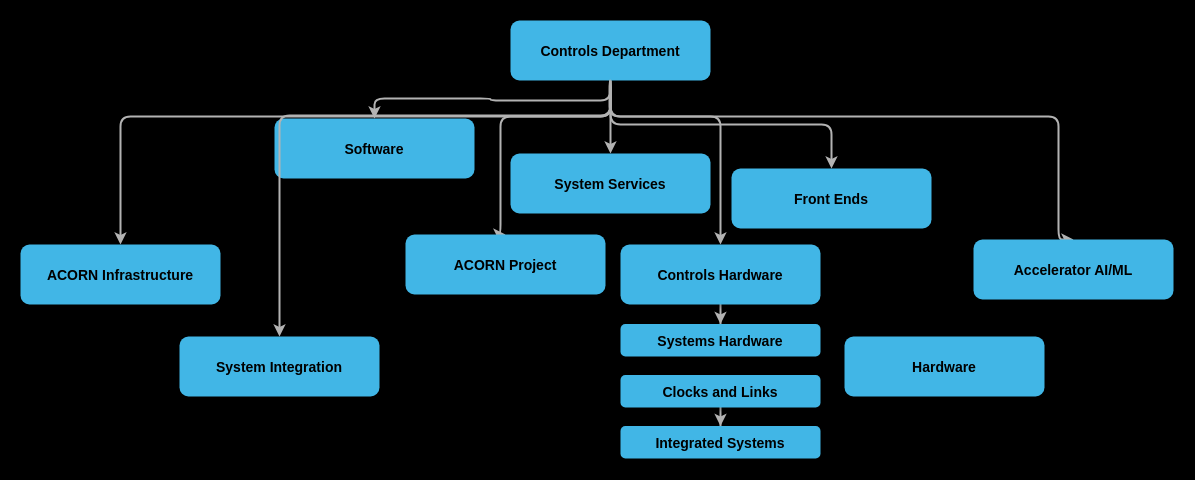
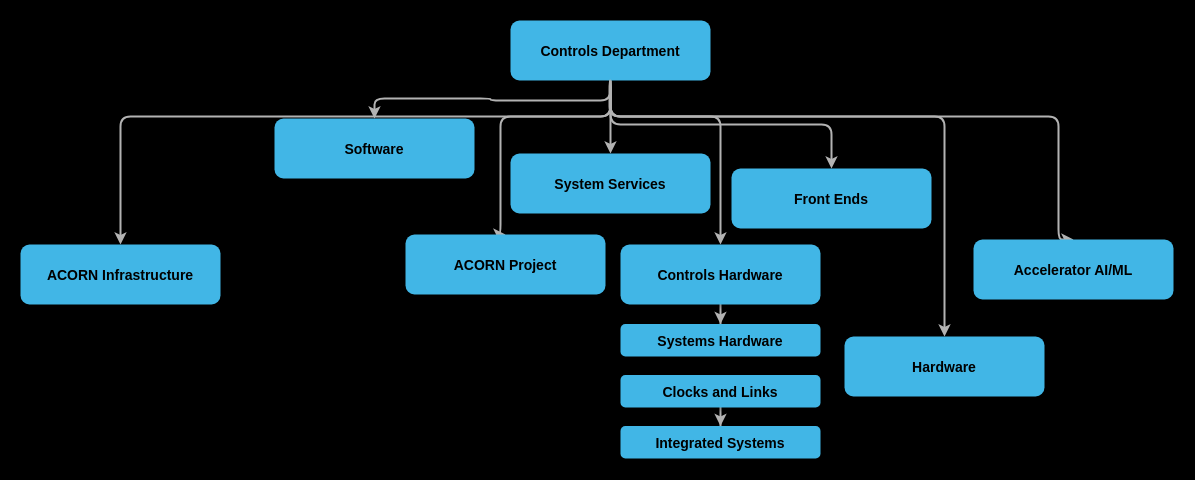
(280, 224) -> none
none -> (945, 224)
(280, 367) -> none
